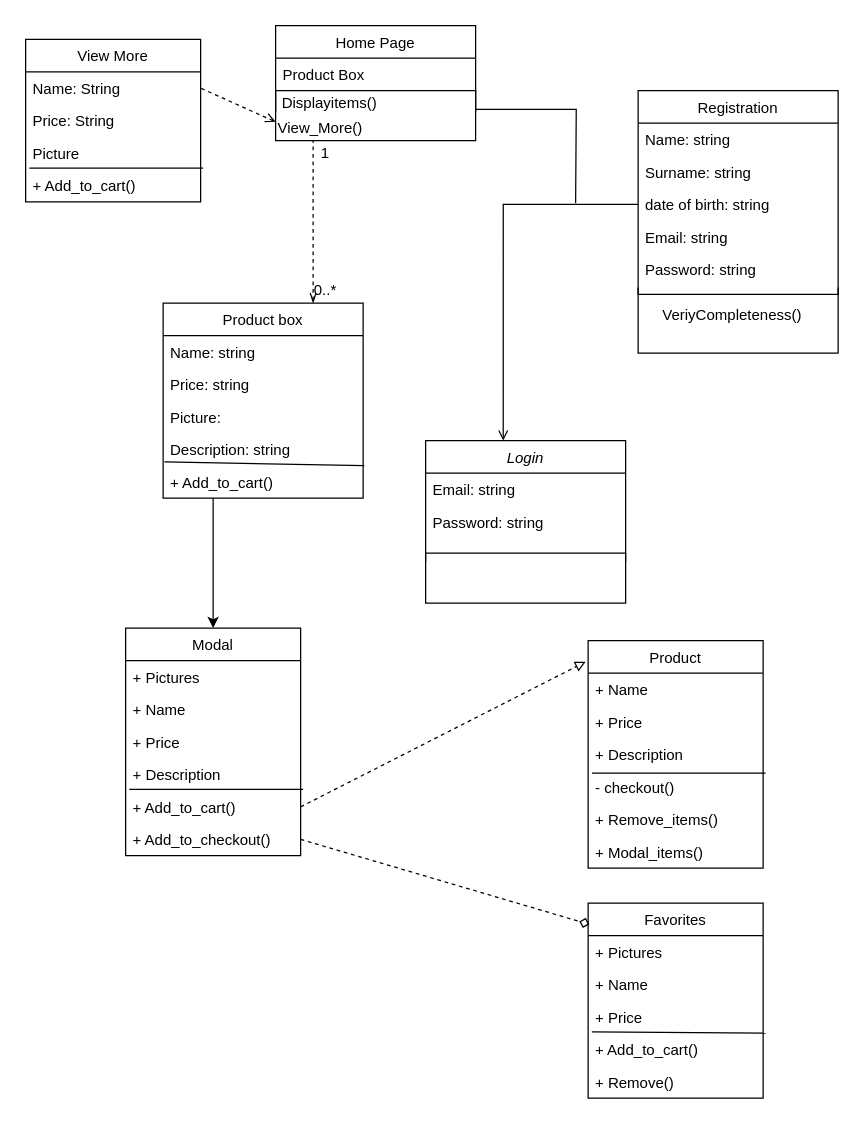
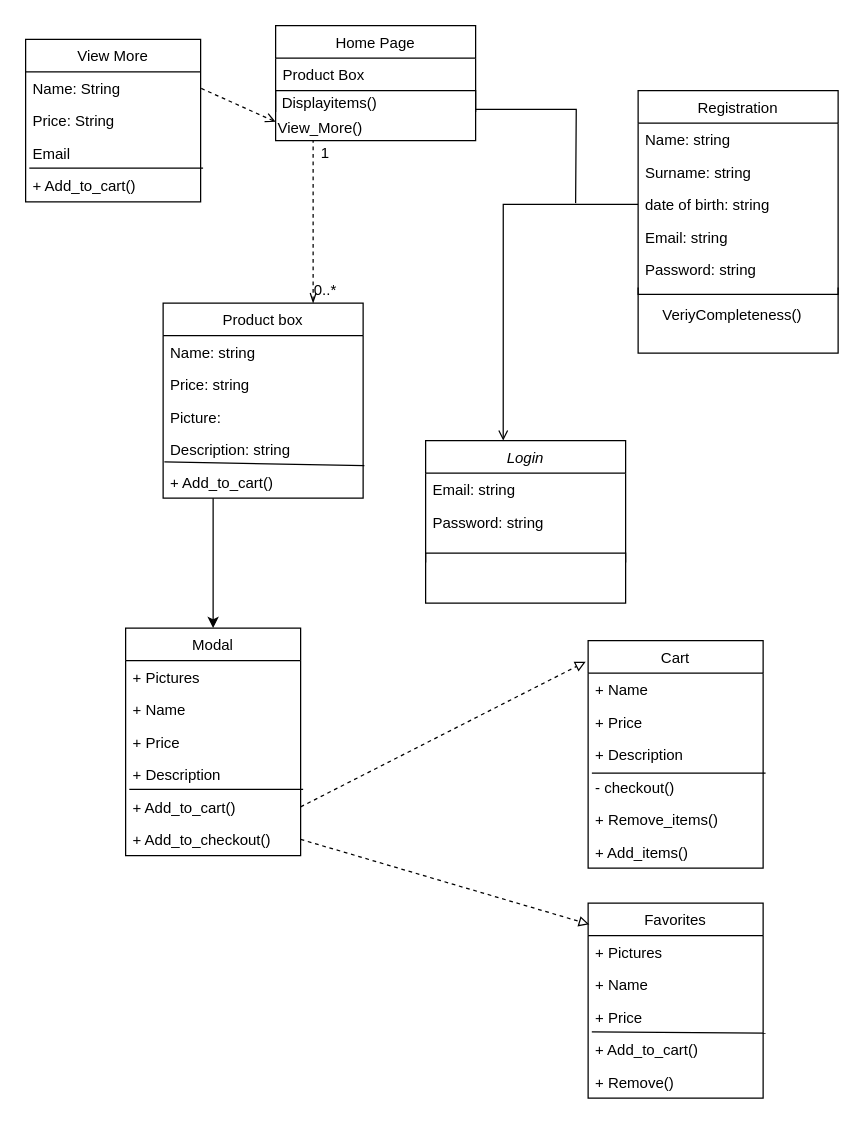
(60, 154) -> (50, 154)
(675, 658) -> (675, 658)
(652, 853) -> (646, 853)
(578, 921) -> (578, 921)
